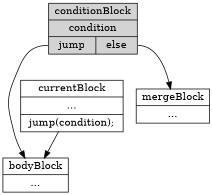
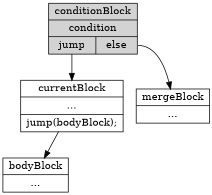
(10, 90) -> (72, 64)
(72, 123) -> (72, 123)
